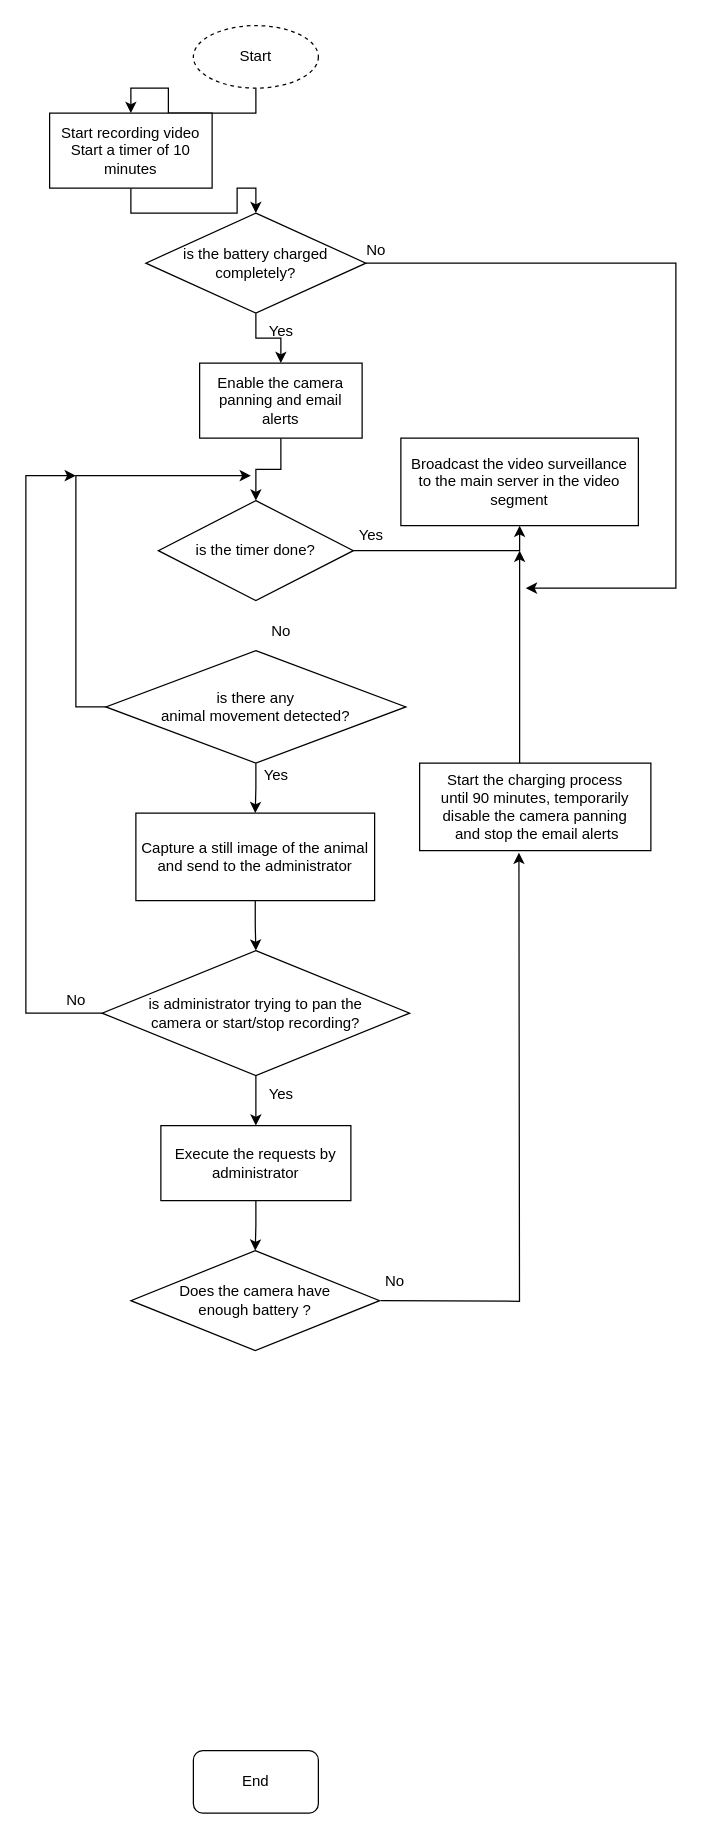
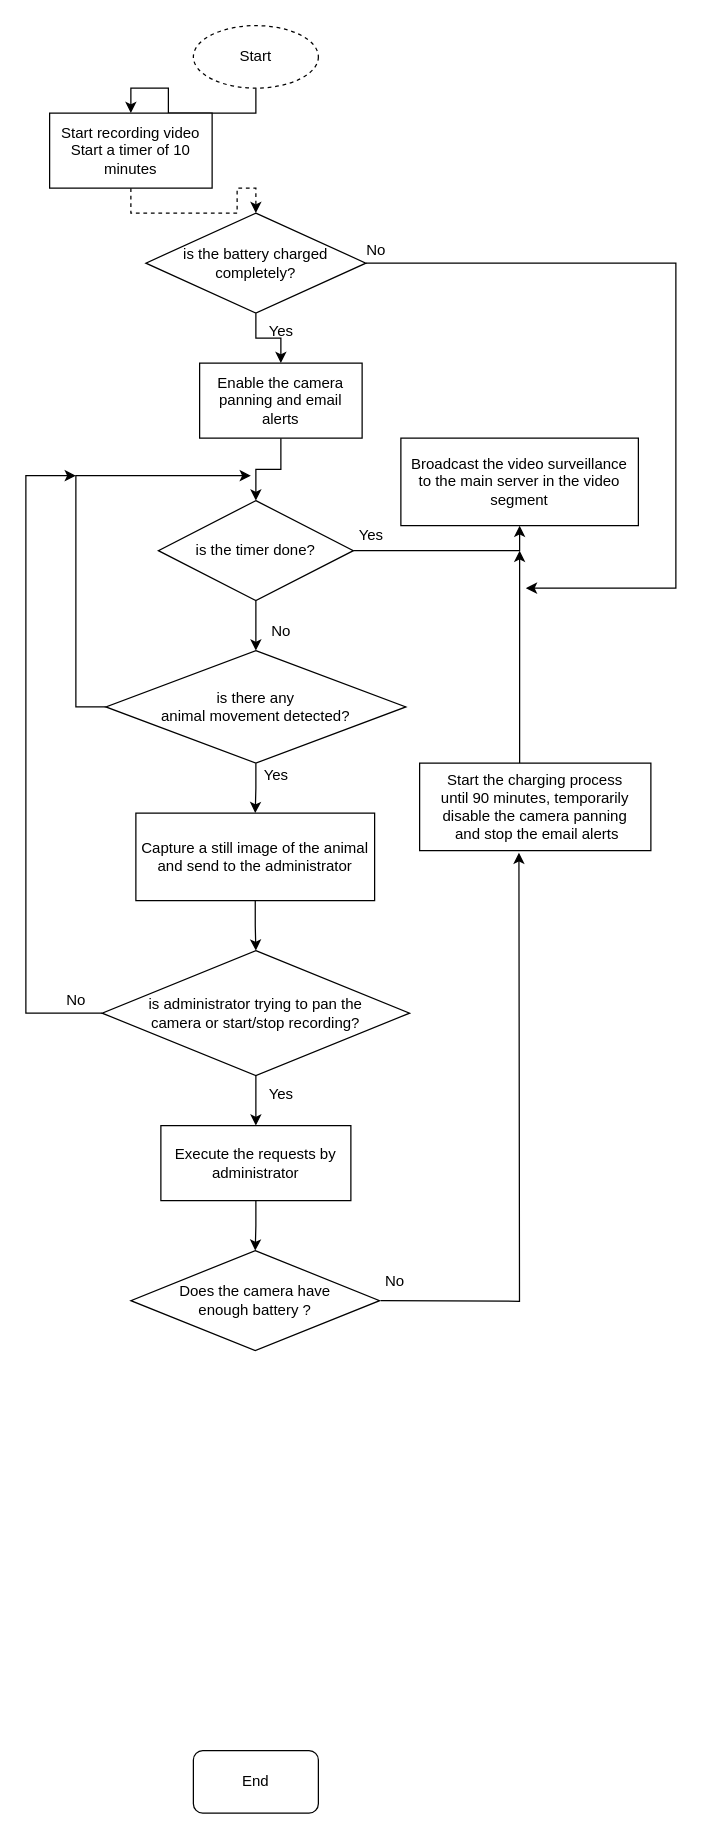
(201, 213) -> (201, 213)
none -> (256, 622)
